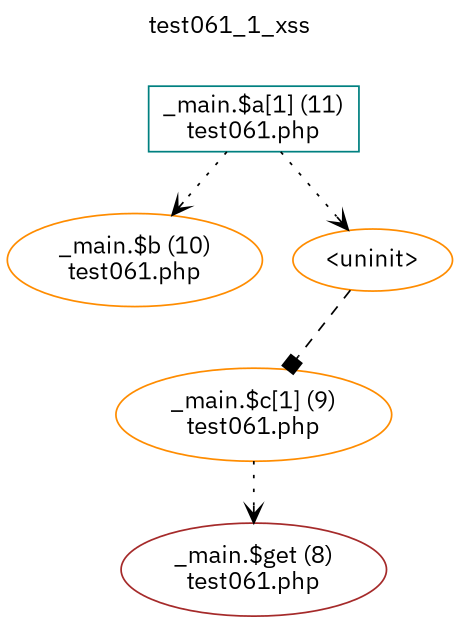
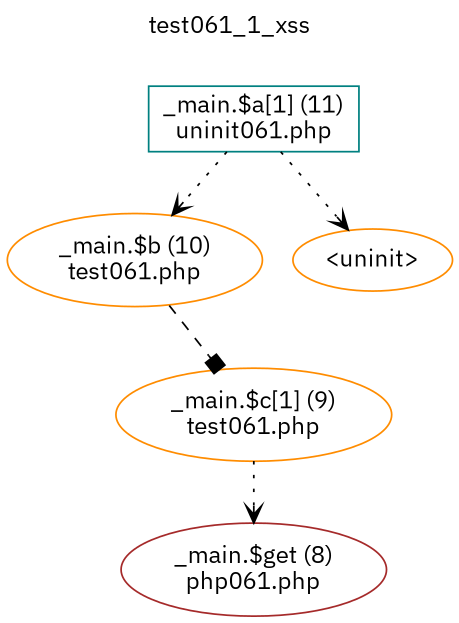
(254, 119) -> (254, 119)
(324, 323) -> (189, 331)
(254, 570) -> (254, 570)
